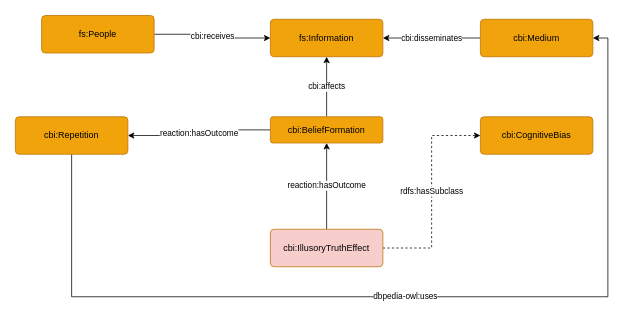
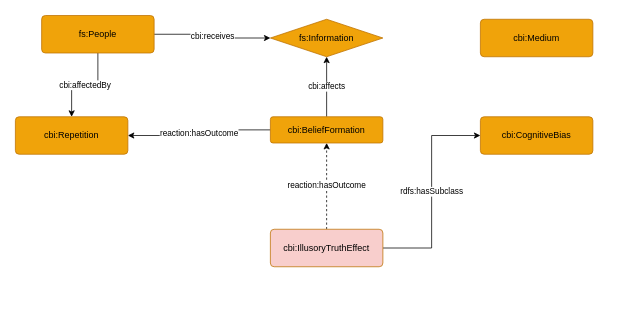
(327, 38) -> (327, 38)
(432, 38) -> none
none -> (75, 85)
(327, 210) -> (327, 210)
(432, 246) -> (432, 246)
(270, 297) -> none
